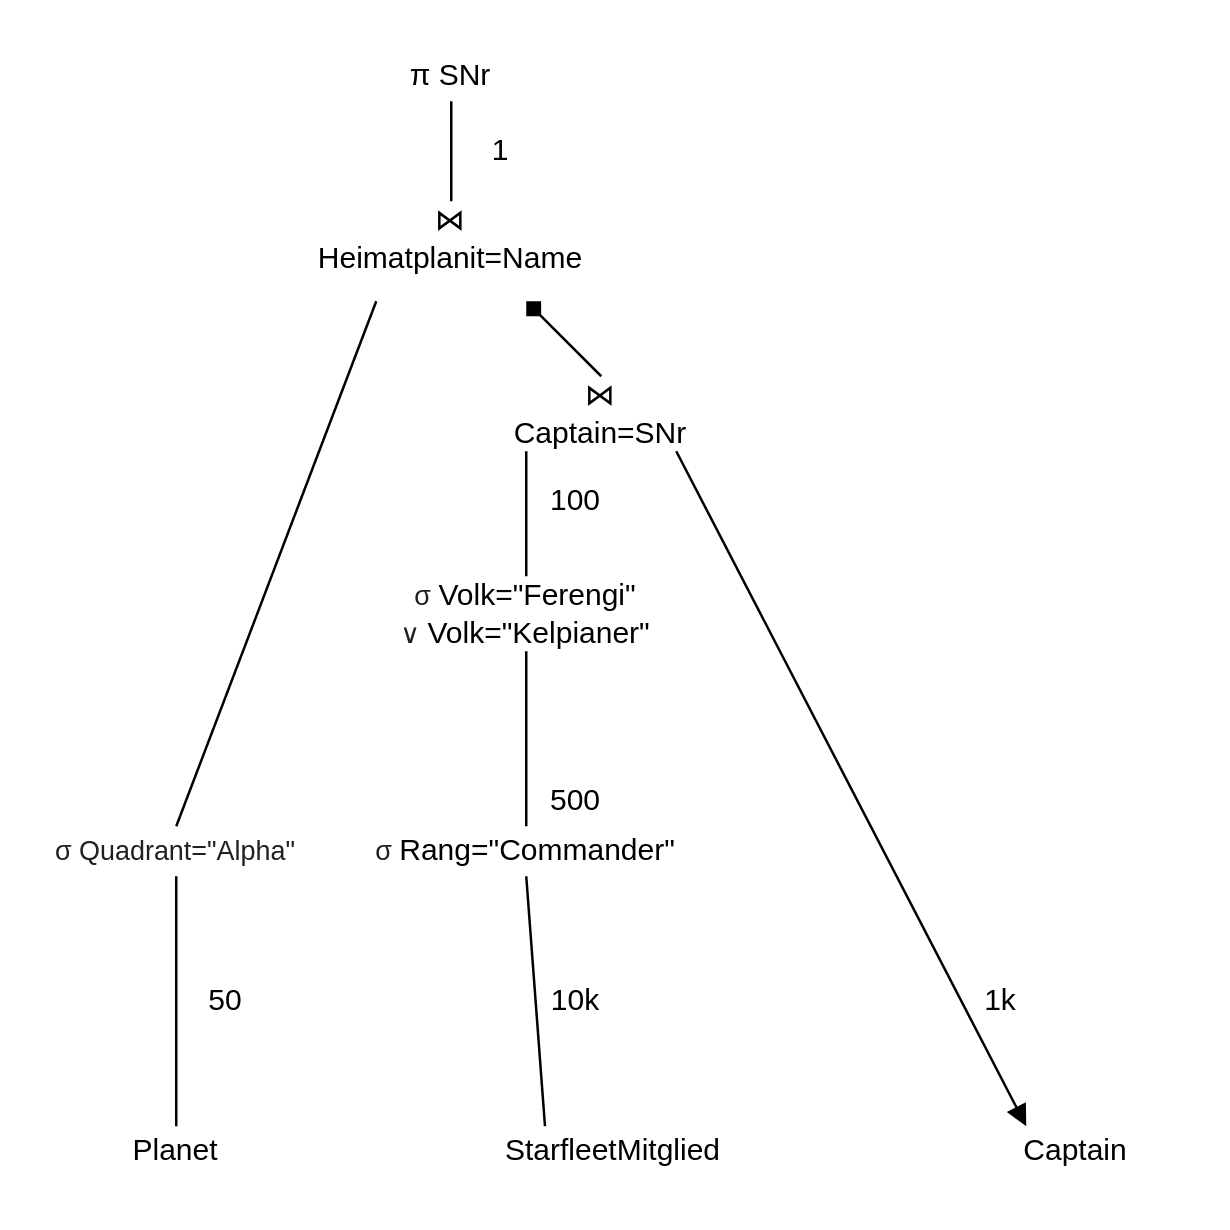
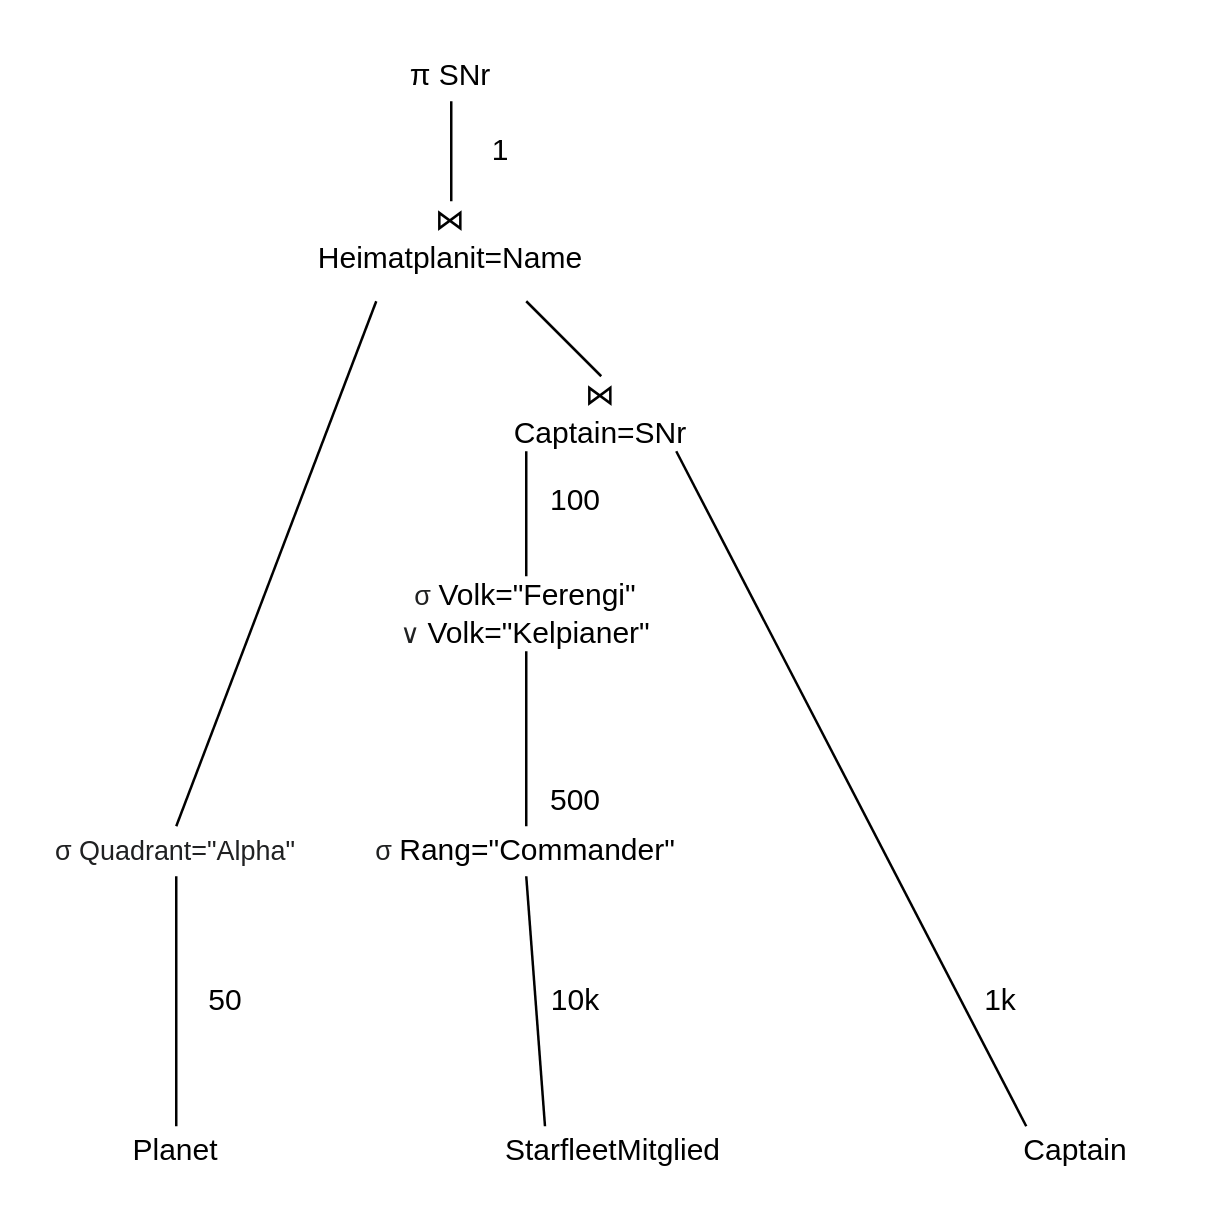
(540, 315) -> (534, 309)
(1016, 1106) -> (1021, 1116)
